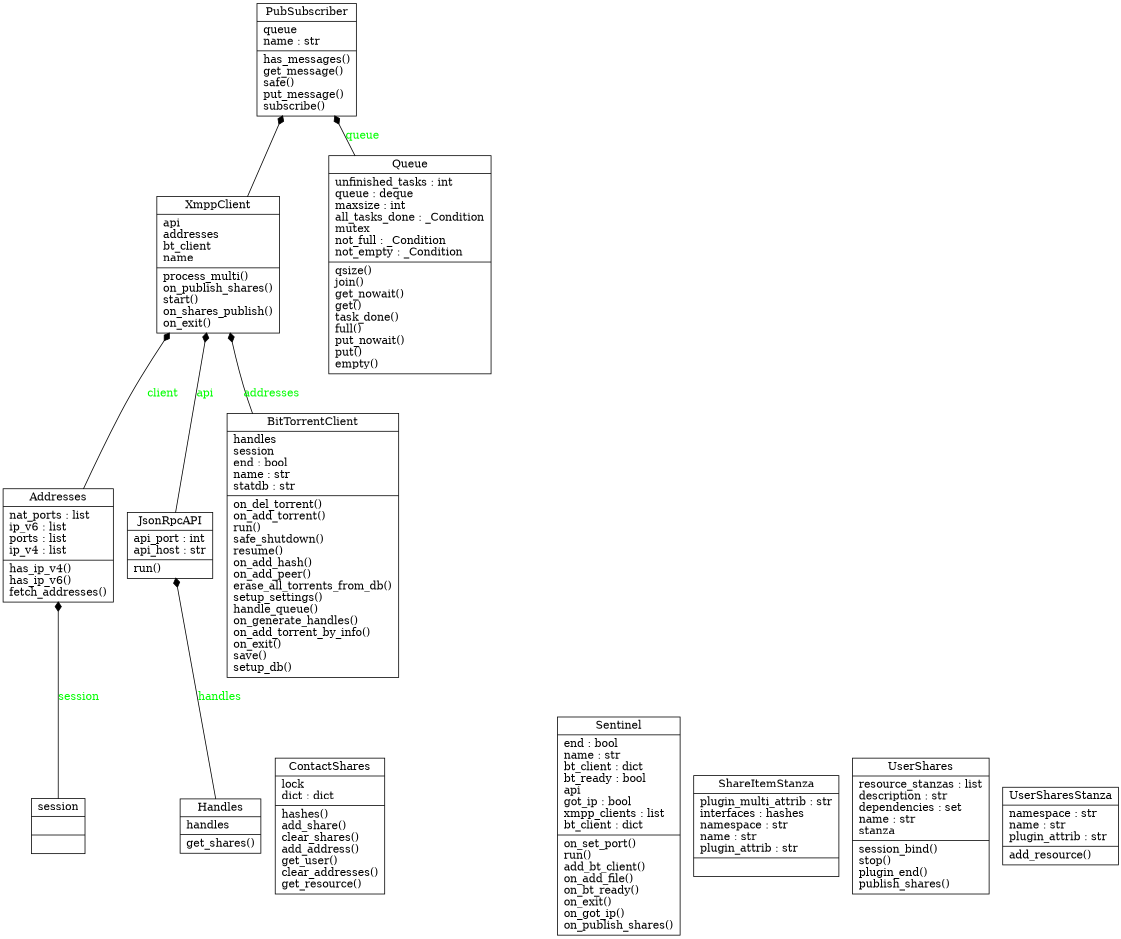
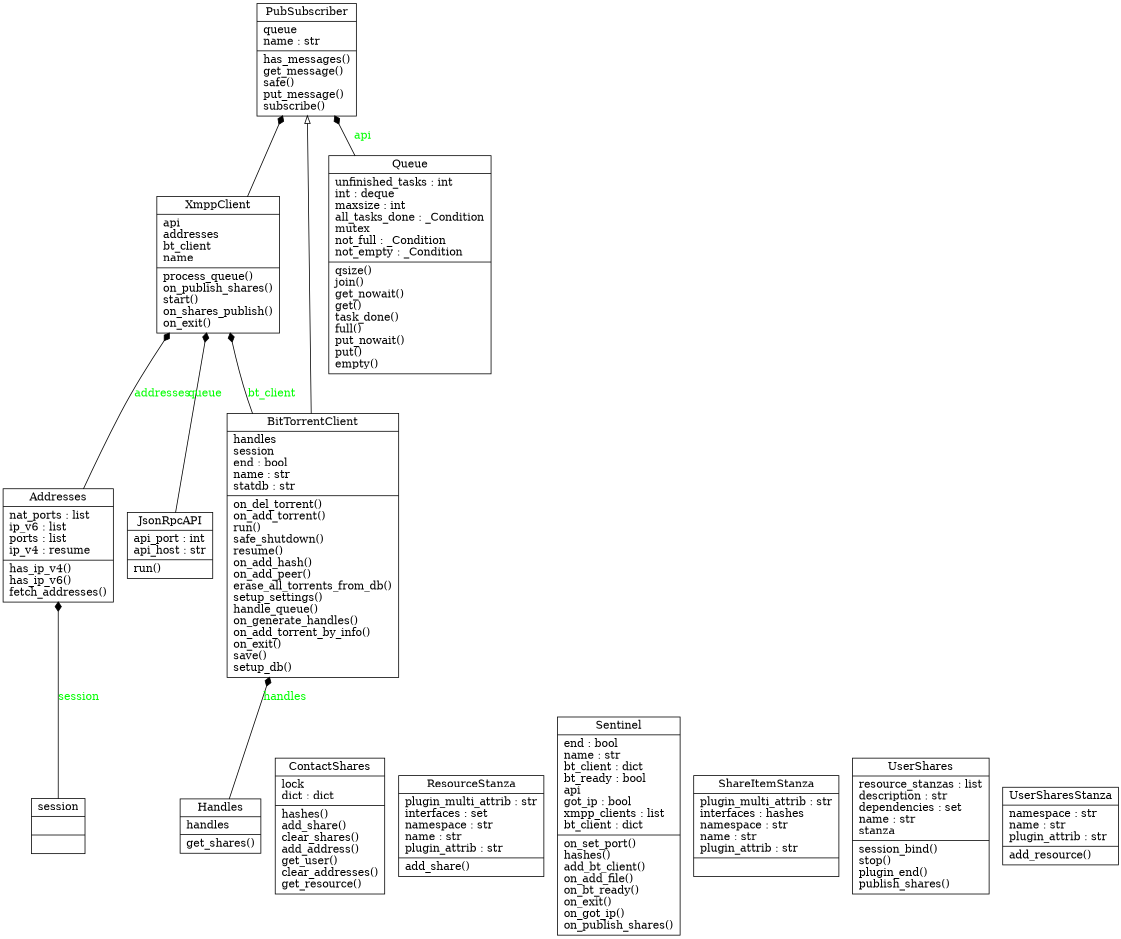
(363, 136) -> (363, 136)
(374, 194) -> (365, 194)
none -> (309, 269)
(206, 277) -> (208, 277)
(163, 394) -> (163, 394)
(205, 394) -> (205, 394)
(272, 394) -> (272, 394)
(38, 550) -> (50, 550)
(197, 693) -> (248, 743)
none -> (471, 826)
(578, 856) -> (587, 856)
